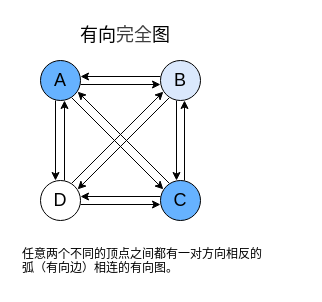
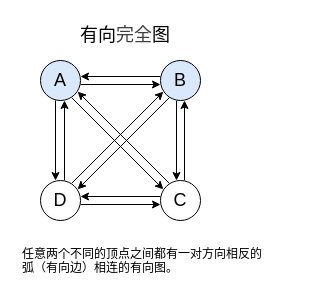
(61, 81) -> (61, 81)
(181, 201) -> (181, 201)
